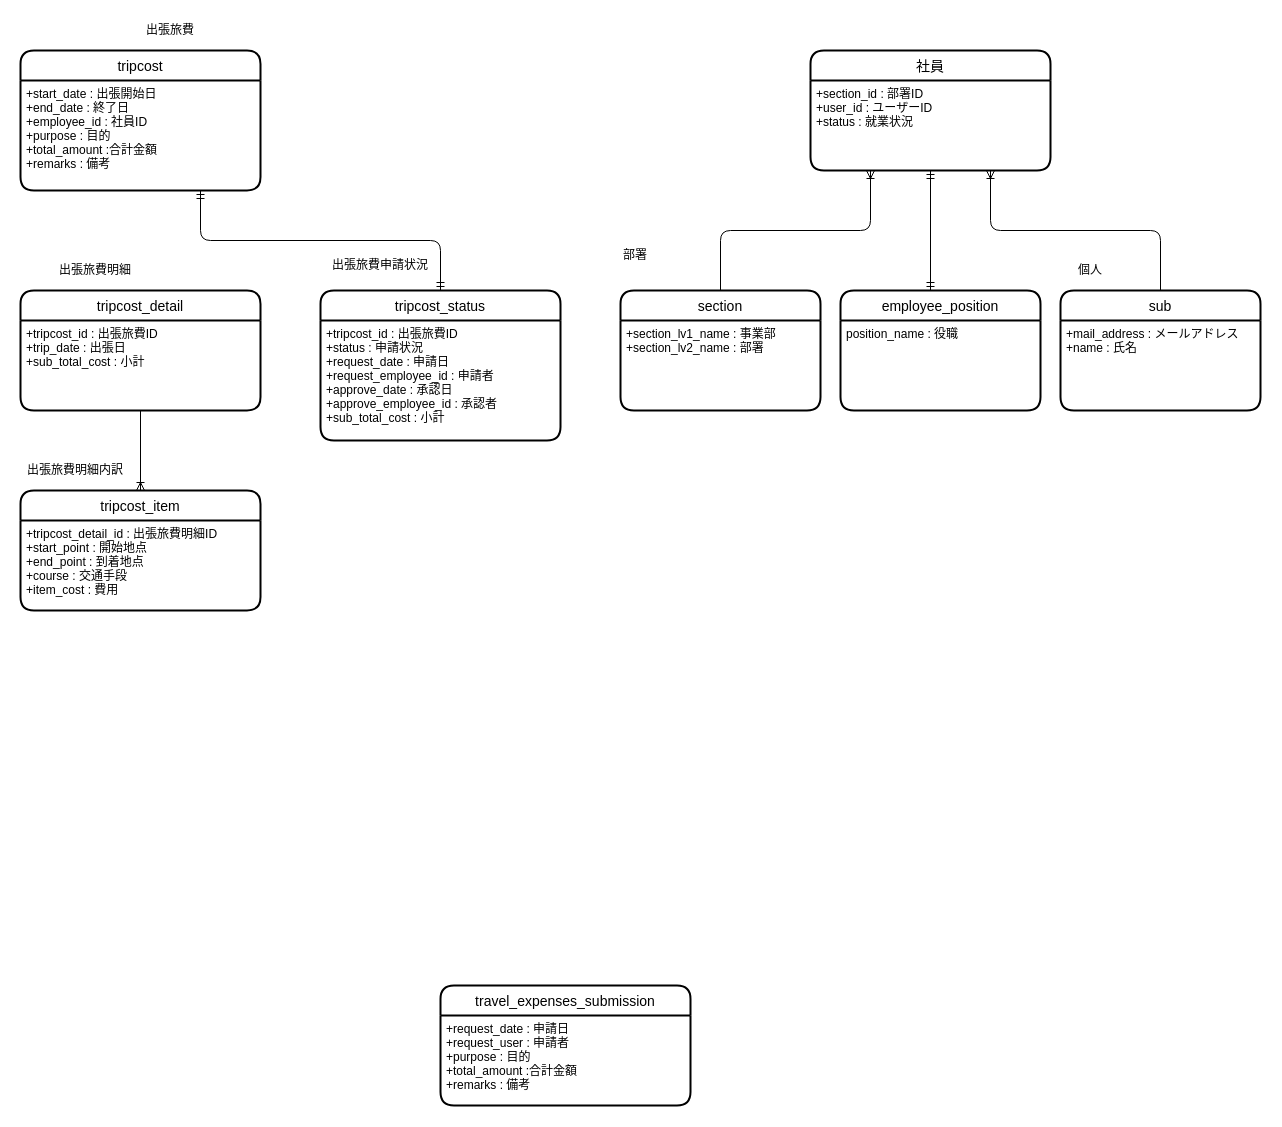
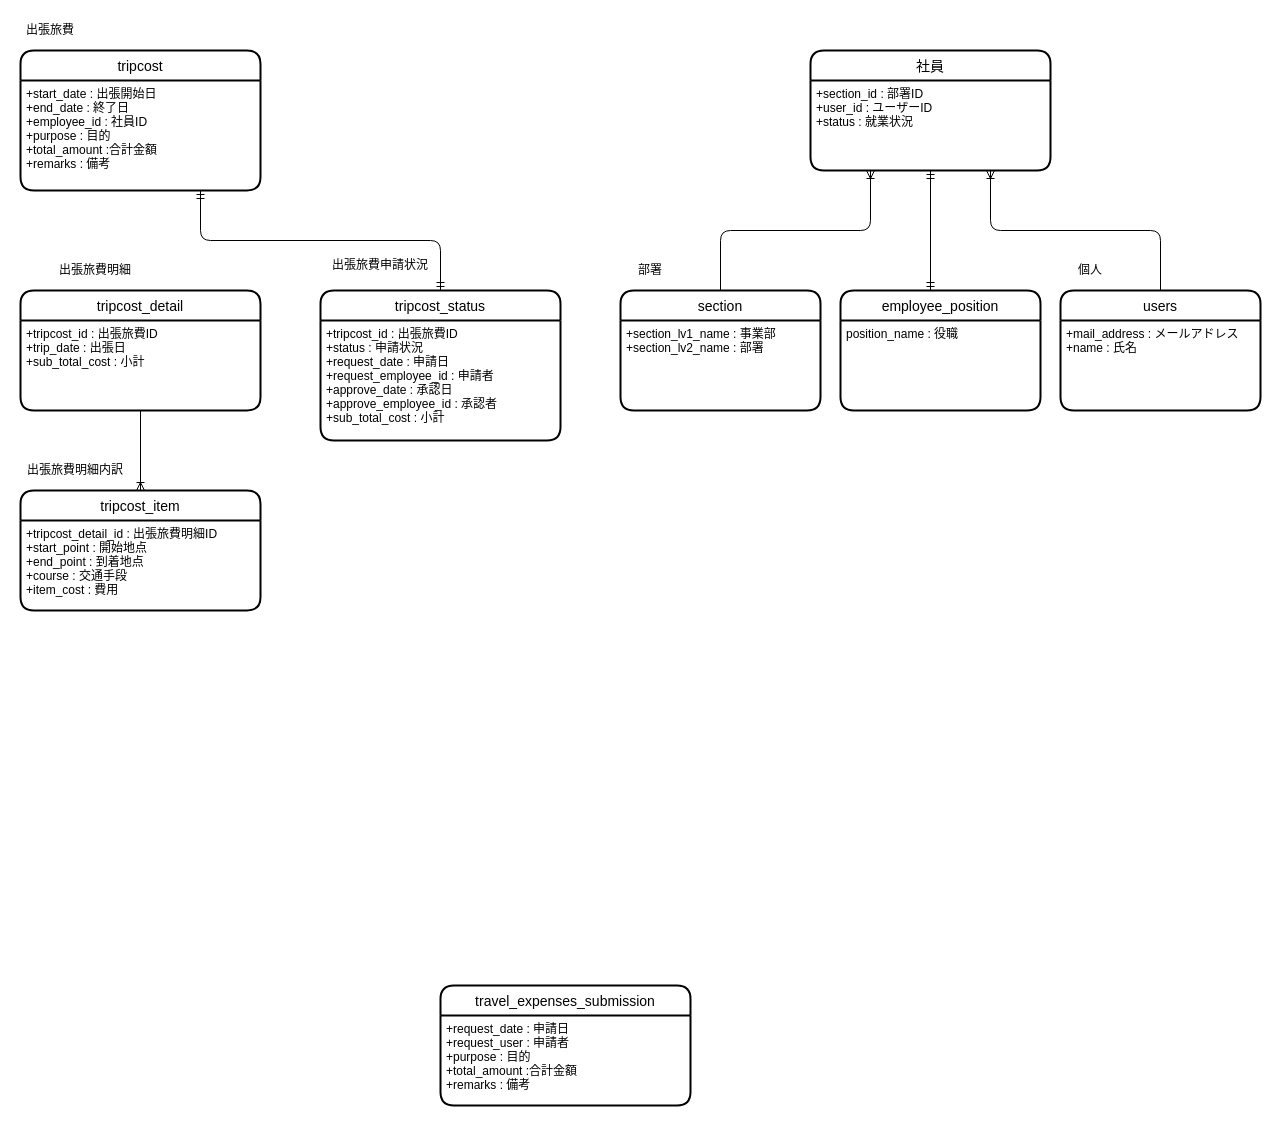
(171, 31) -> (51, 31)
(636, 256) -> (651, 271)
(1160, 306) -> (1160, 306)
